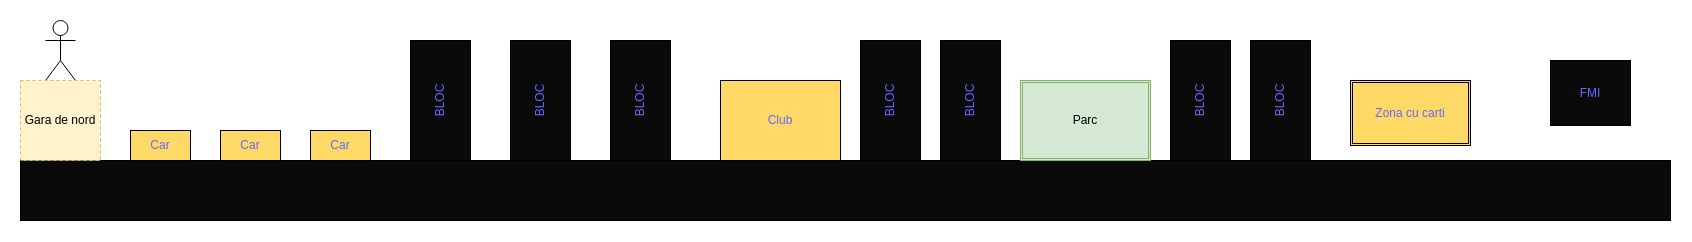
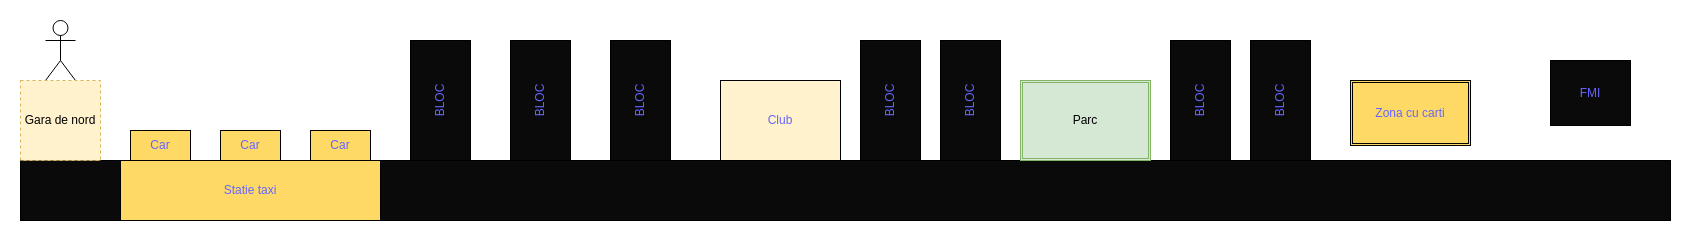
(781, 121) -> (781, 121)
none -> (251, 191)
